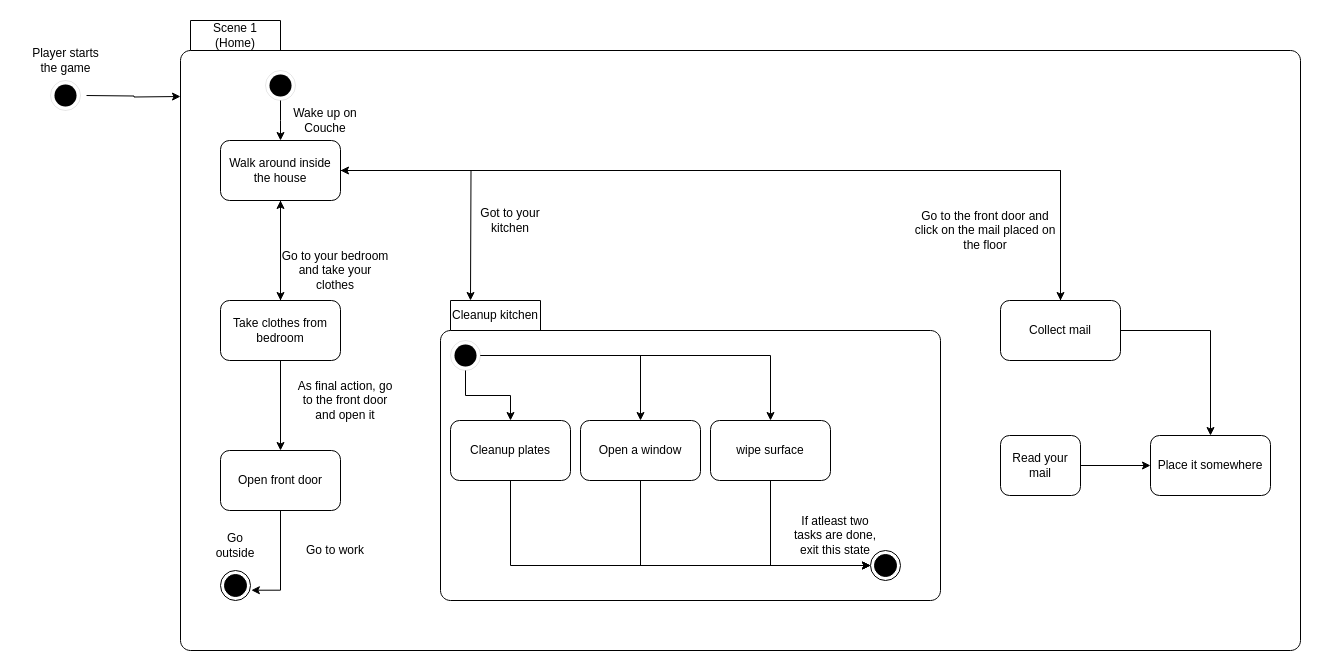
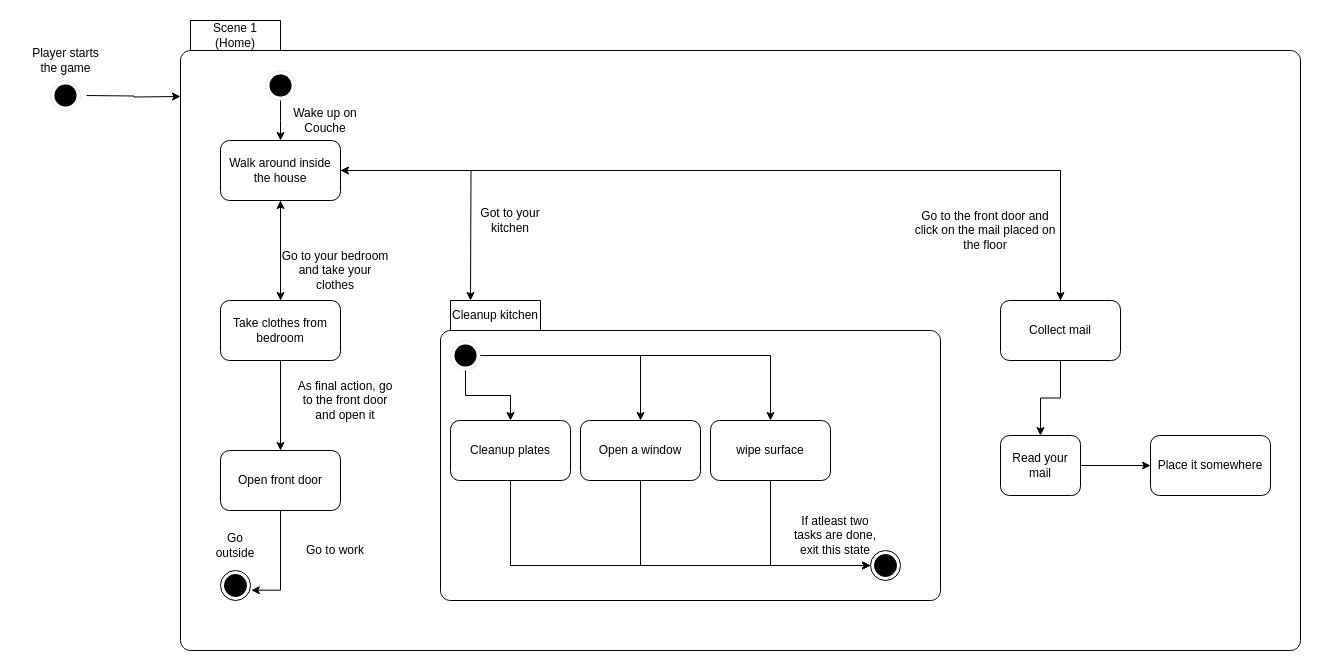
(1211, 335) -> (1054, 398)
